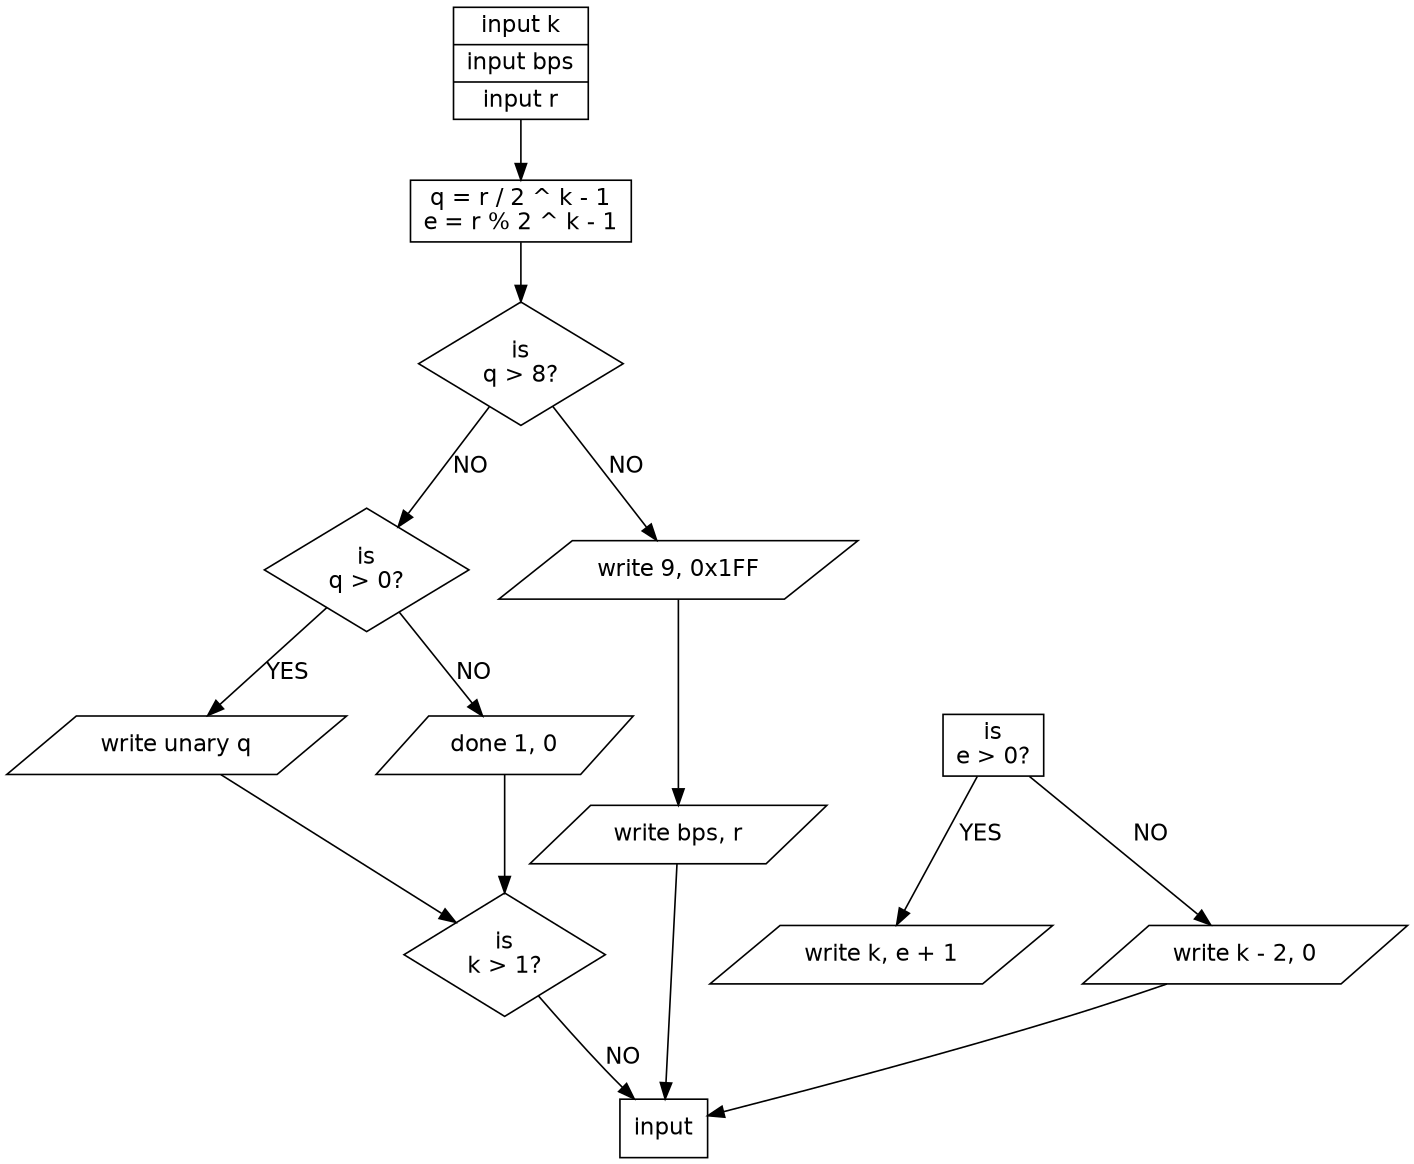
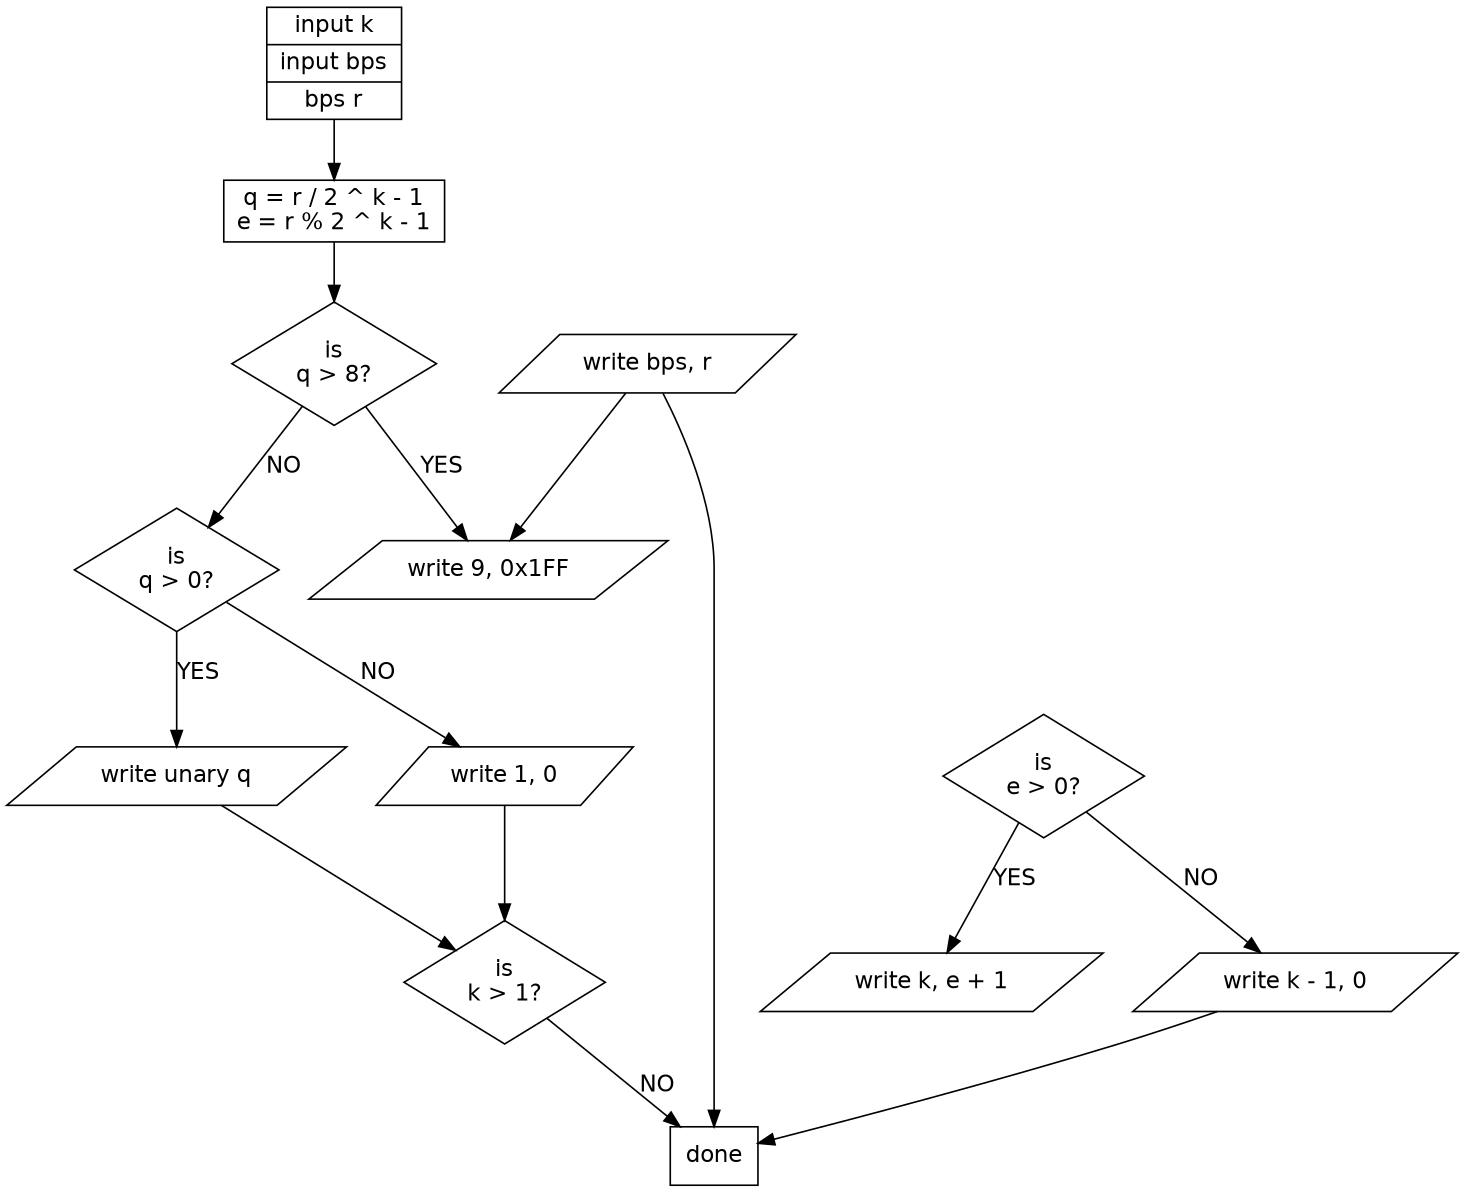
(521, 100) -> (334, 100)
(626, 467) -> (442, 467)
(678, 694) -> (573, 460)
(505, 745) -> (505, 776)
(993, 745) -> (1044, 776)
(1245, 955) -> (1295, 982)
(664, 1128) -> (714, 1156)
